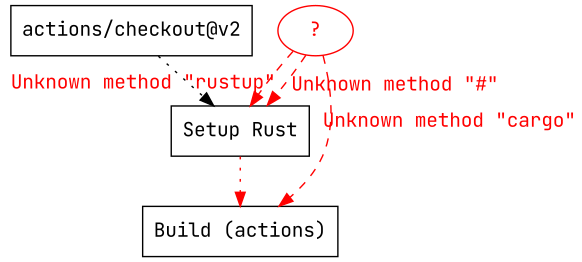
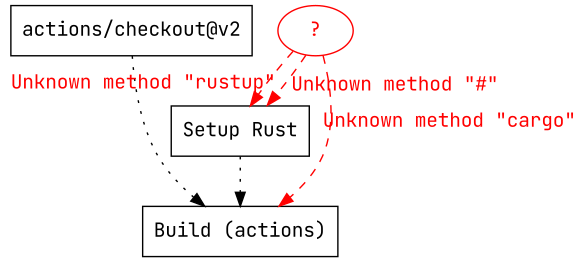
(181, 76) -> (148, 134)
(240, 174) -> (240, 174)
